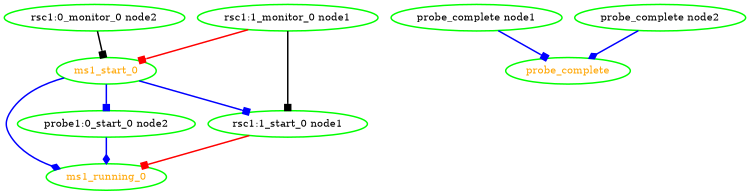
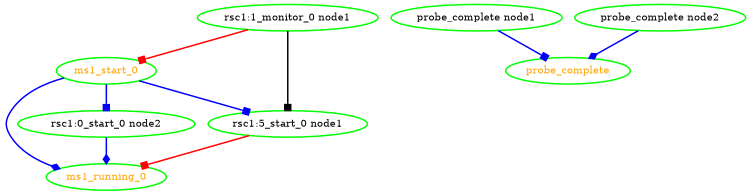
(95, 18) -> none
(106, 124) -> (106, 124)
(288, 124) -> (288, 124)
